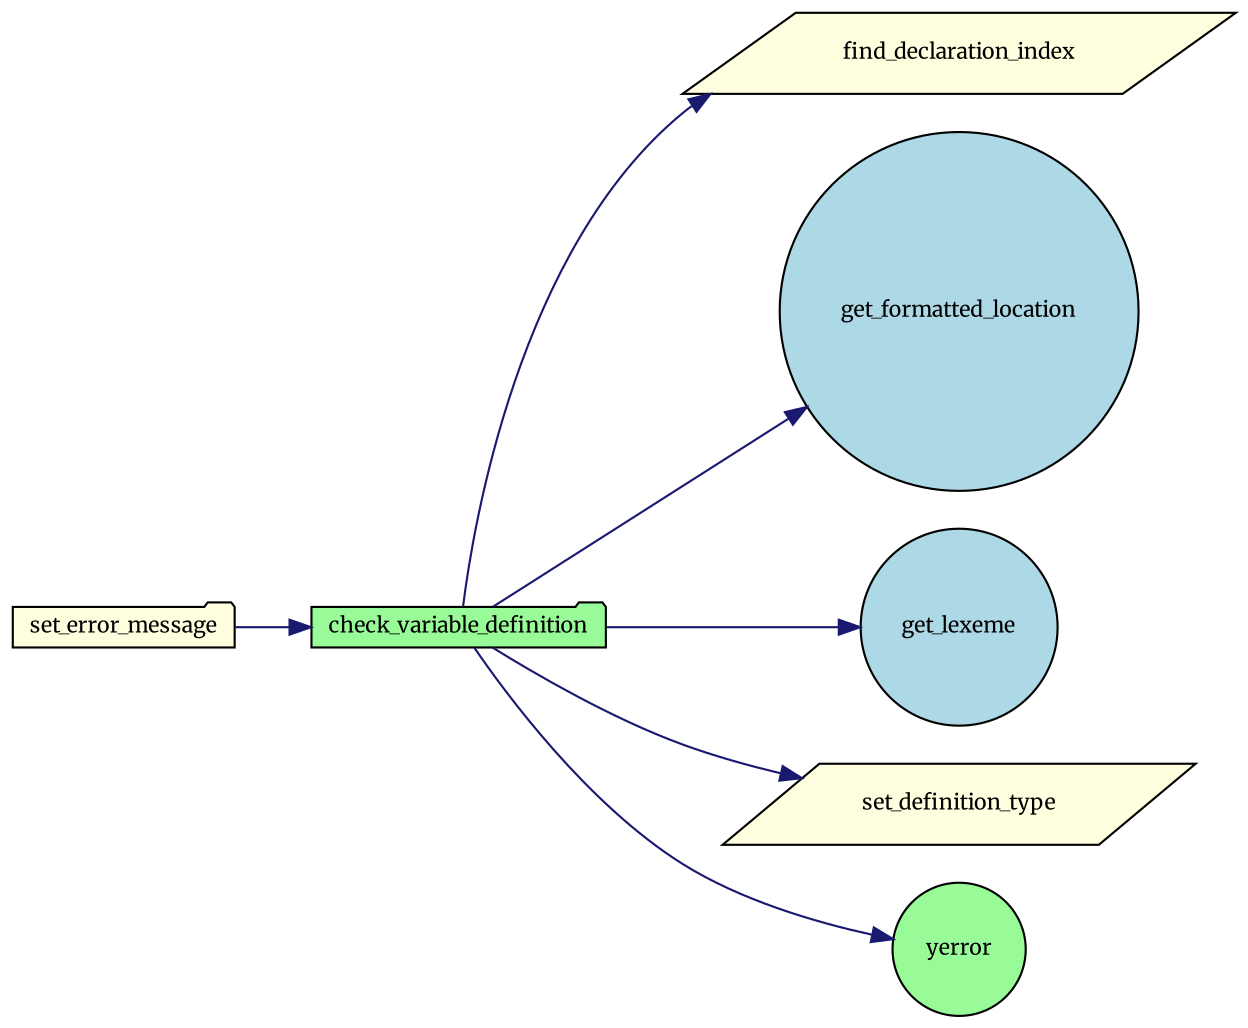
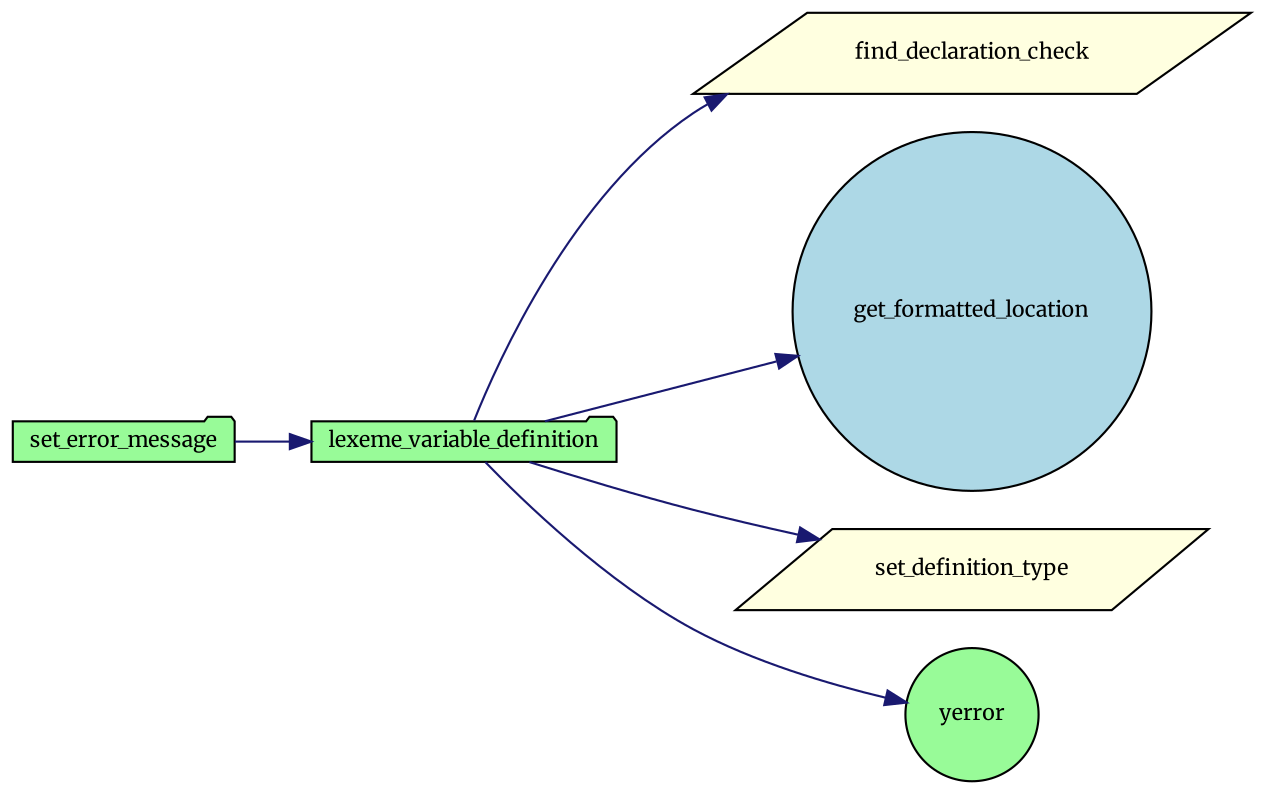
(959, 53) -> (972, 53)
(124, 627) -> (124, 442)
(459, 627) -> (464, 442)
(959, 627) -> none
